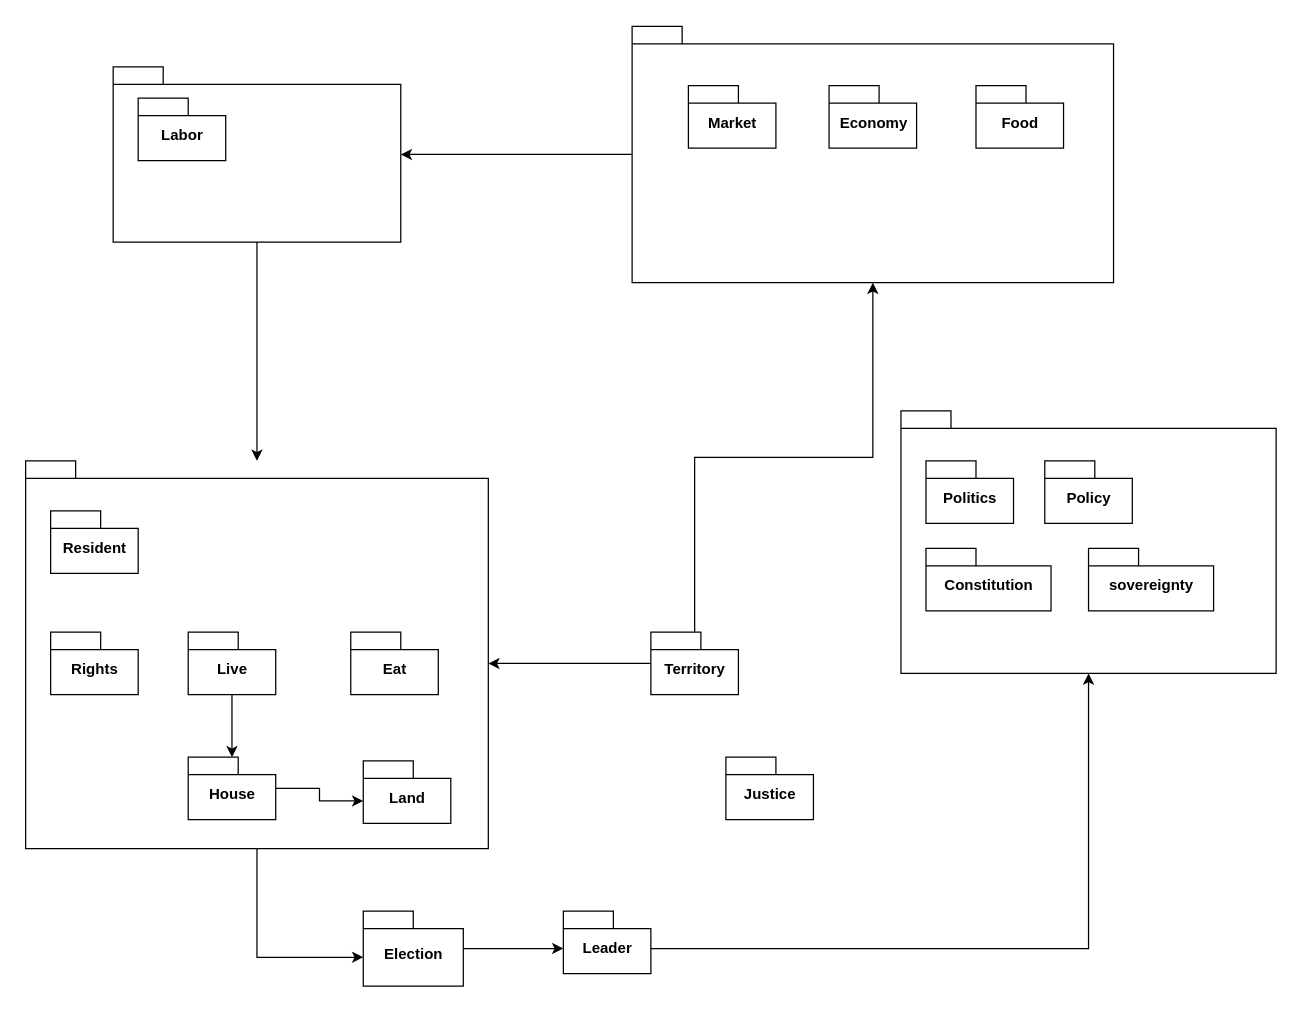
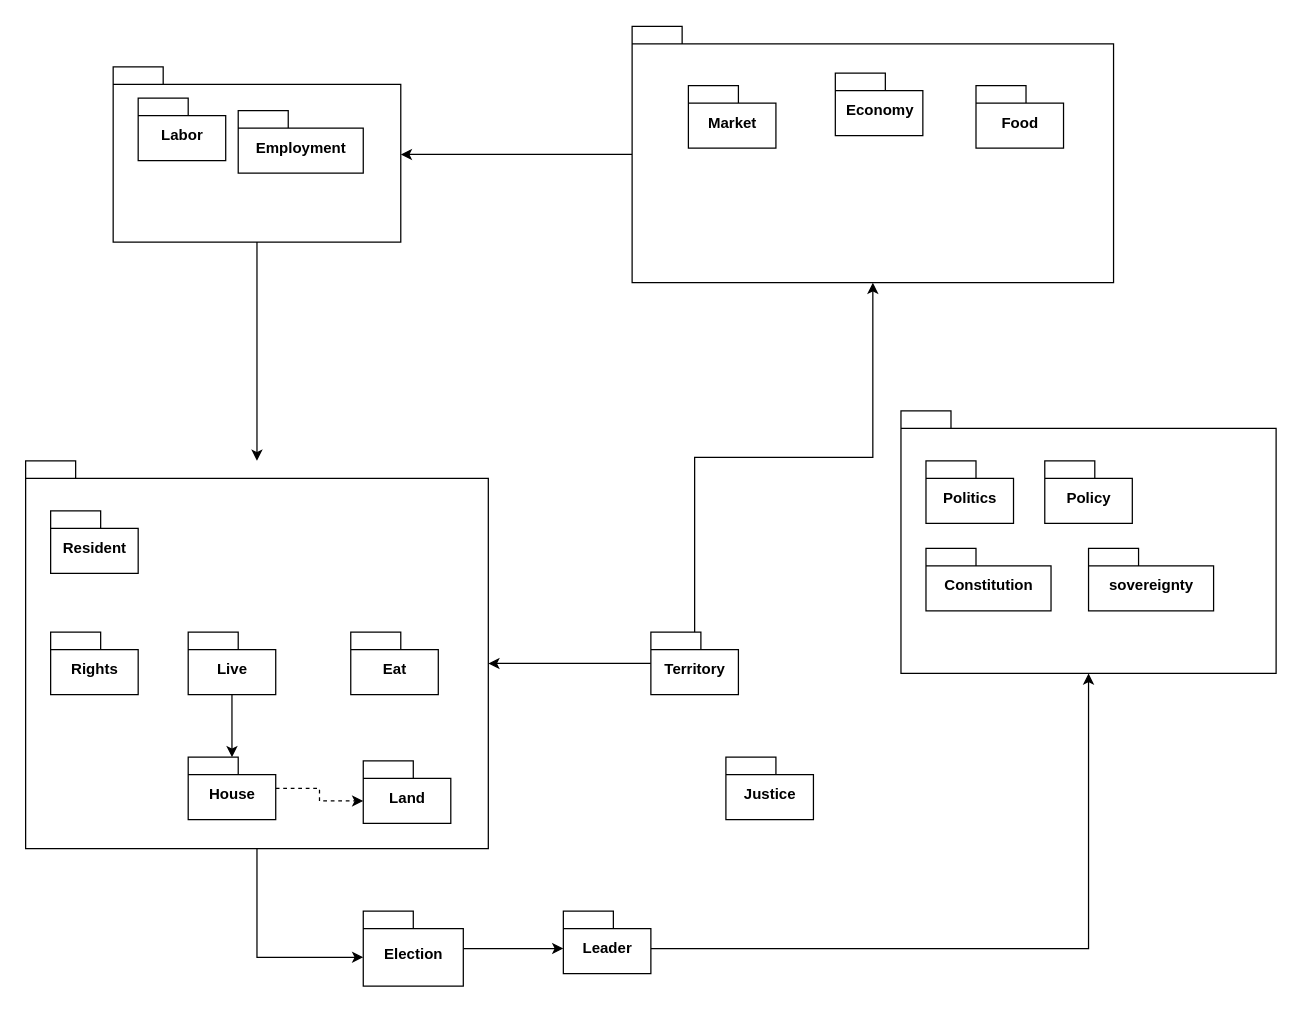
(873, 117) -> (879, 104)
none -> (301, 142)
(319, 790) -> (319, 790)
